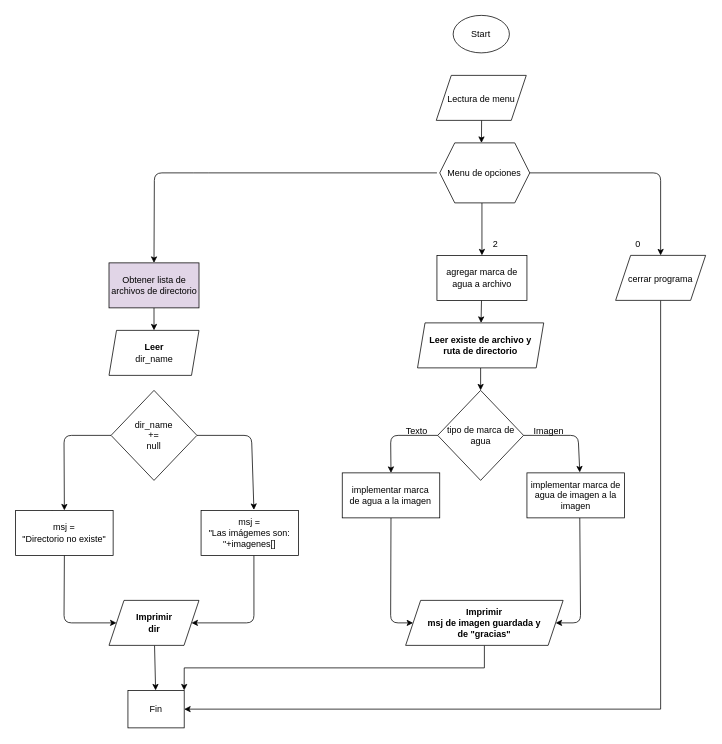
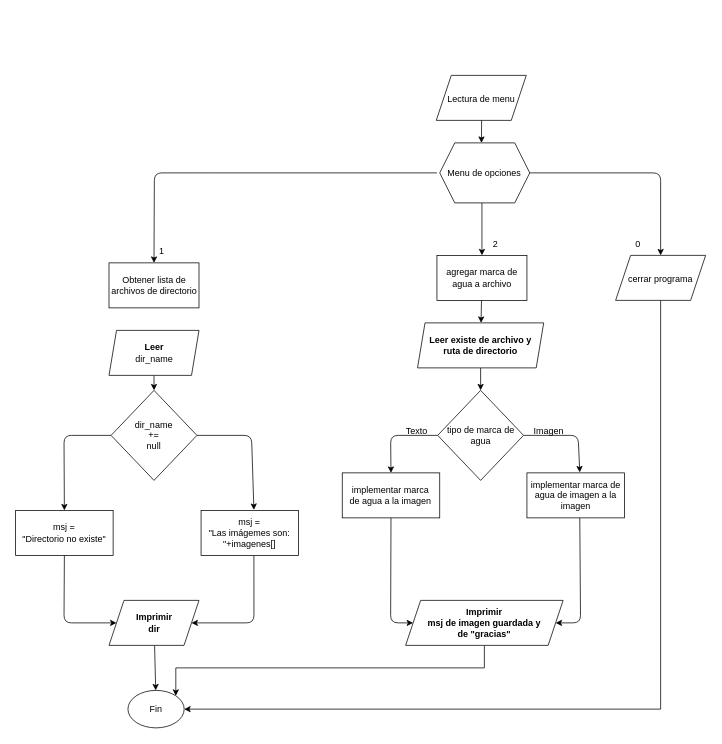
(481, 34) -> none
none -> (161, 252)
(154, 285) -> (154, 285)
(154, 324) -> none
none -> (154, 384)
(156, 709) -> (156, 709)
